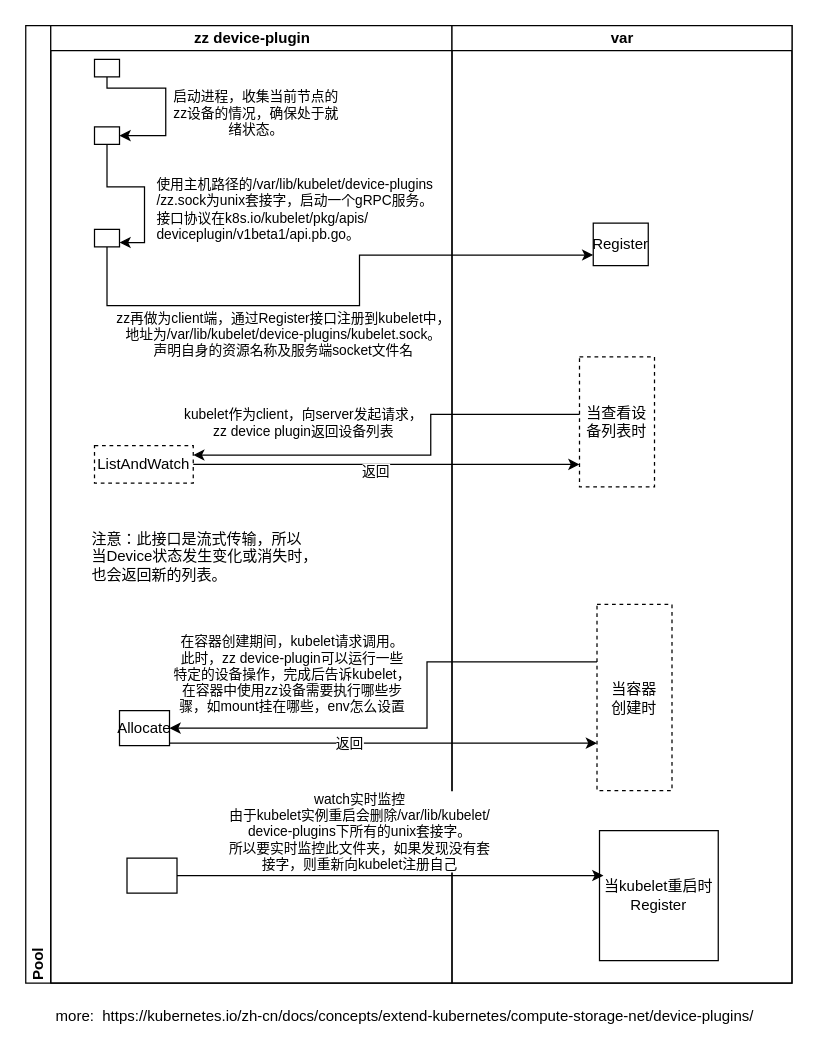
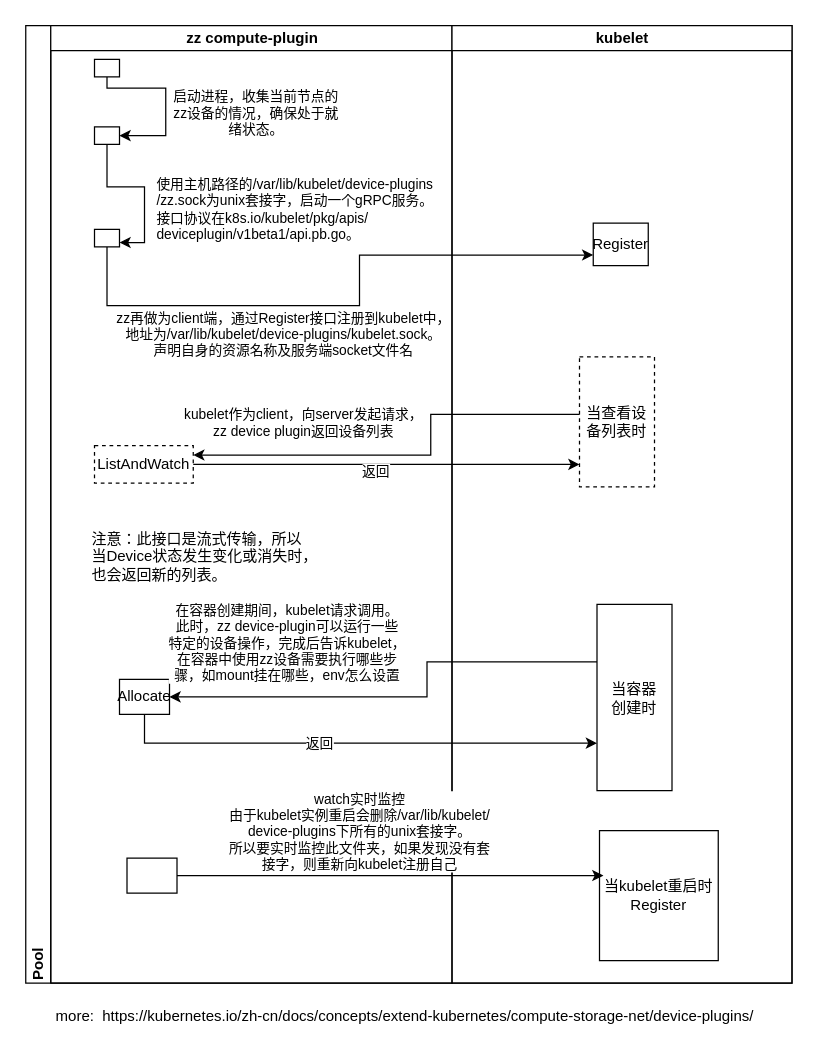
(253, 38) -> (253, 38)
(623, 38) -> (623, 38)
(634, 698) -> (634, 698)
(144, 728) -> (144, 697)
